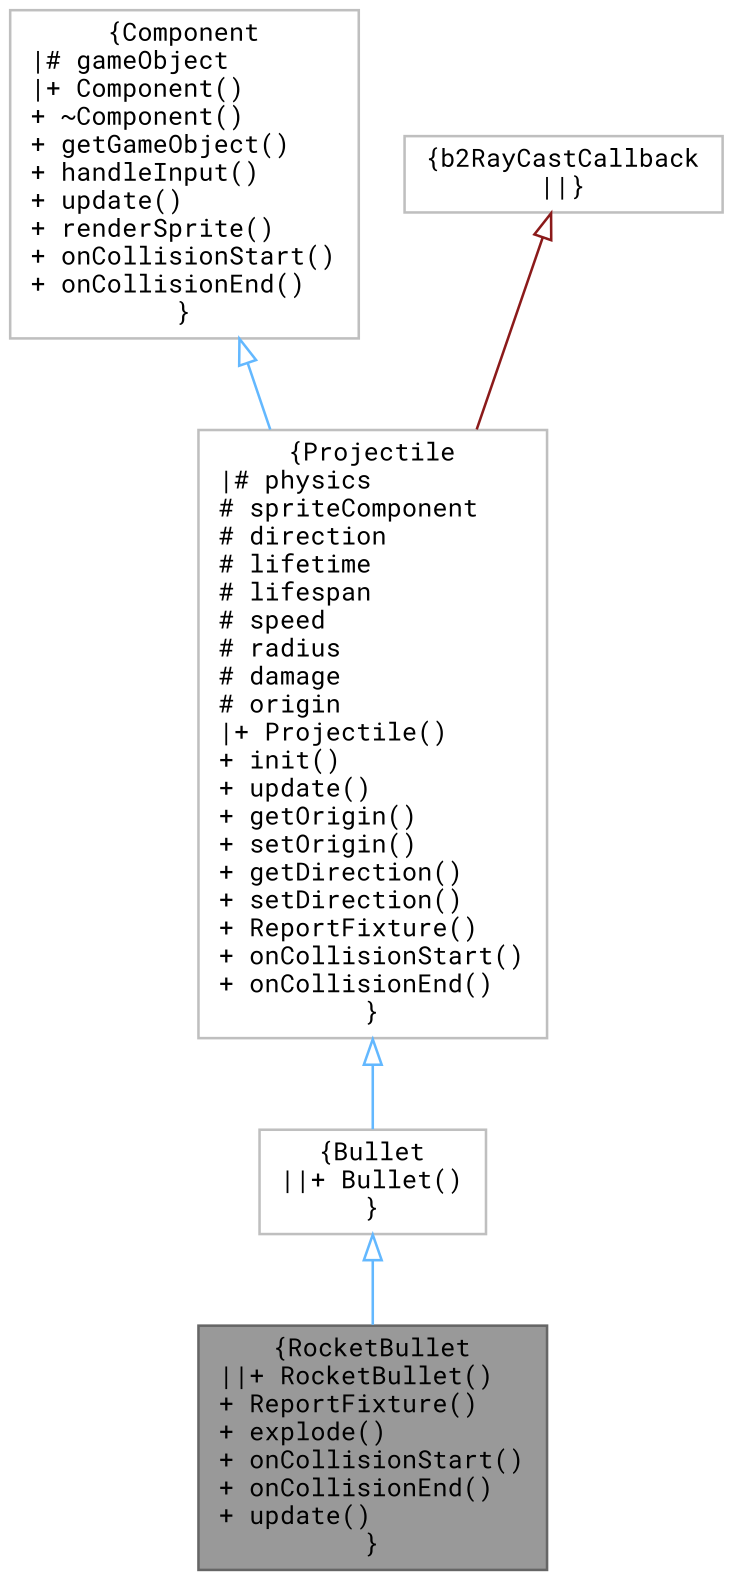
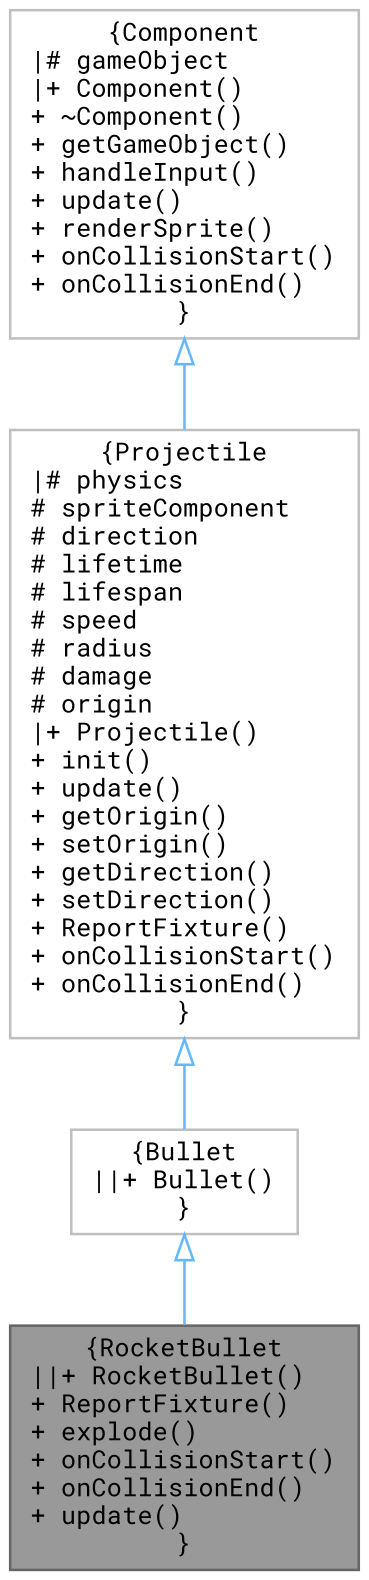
(564, 174) -> none
